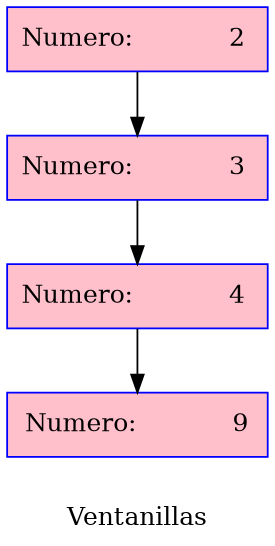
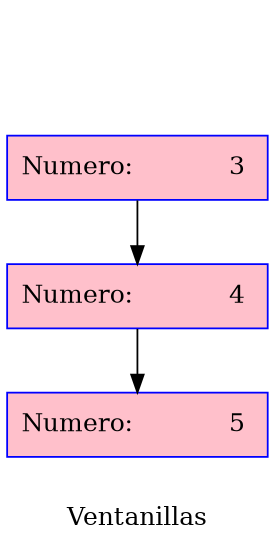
(137, 39) -> none
(137, 425) -> (137, 425)
